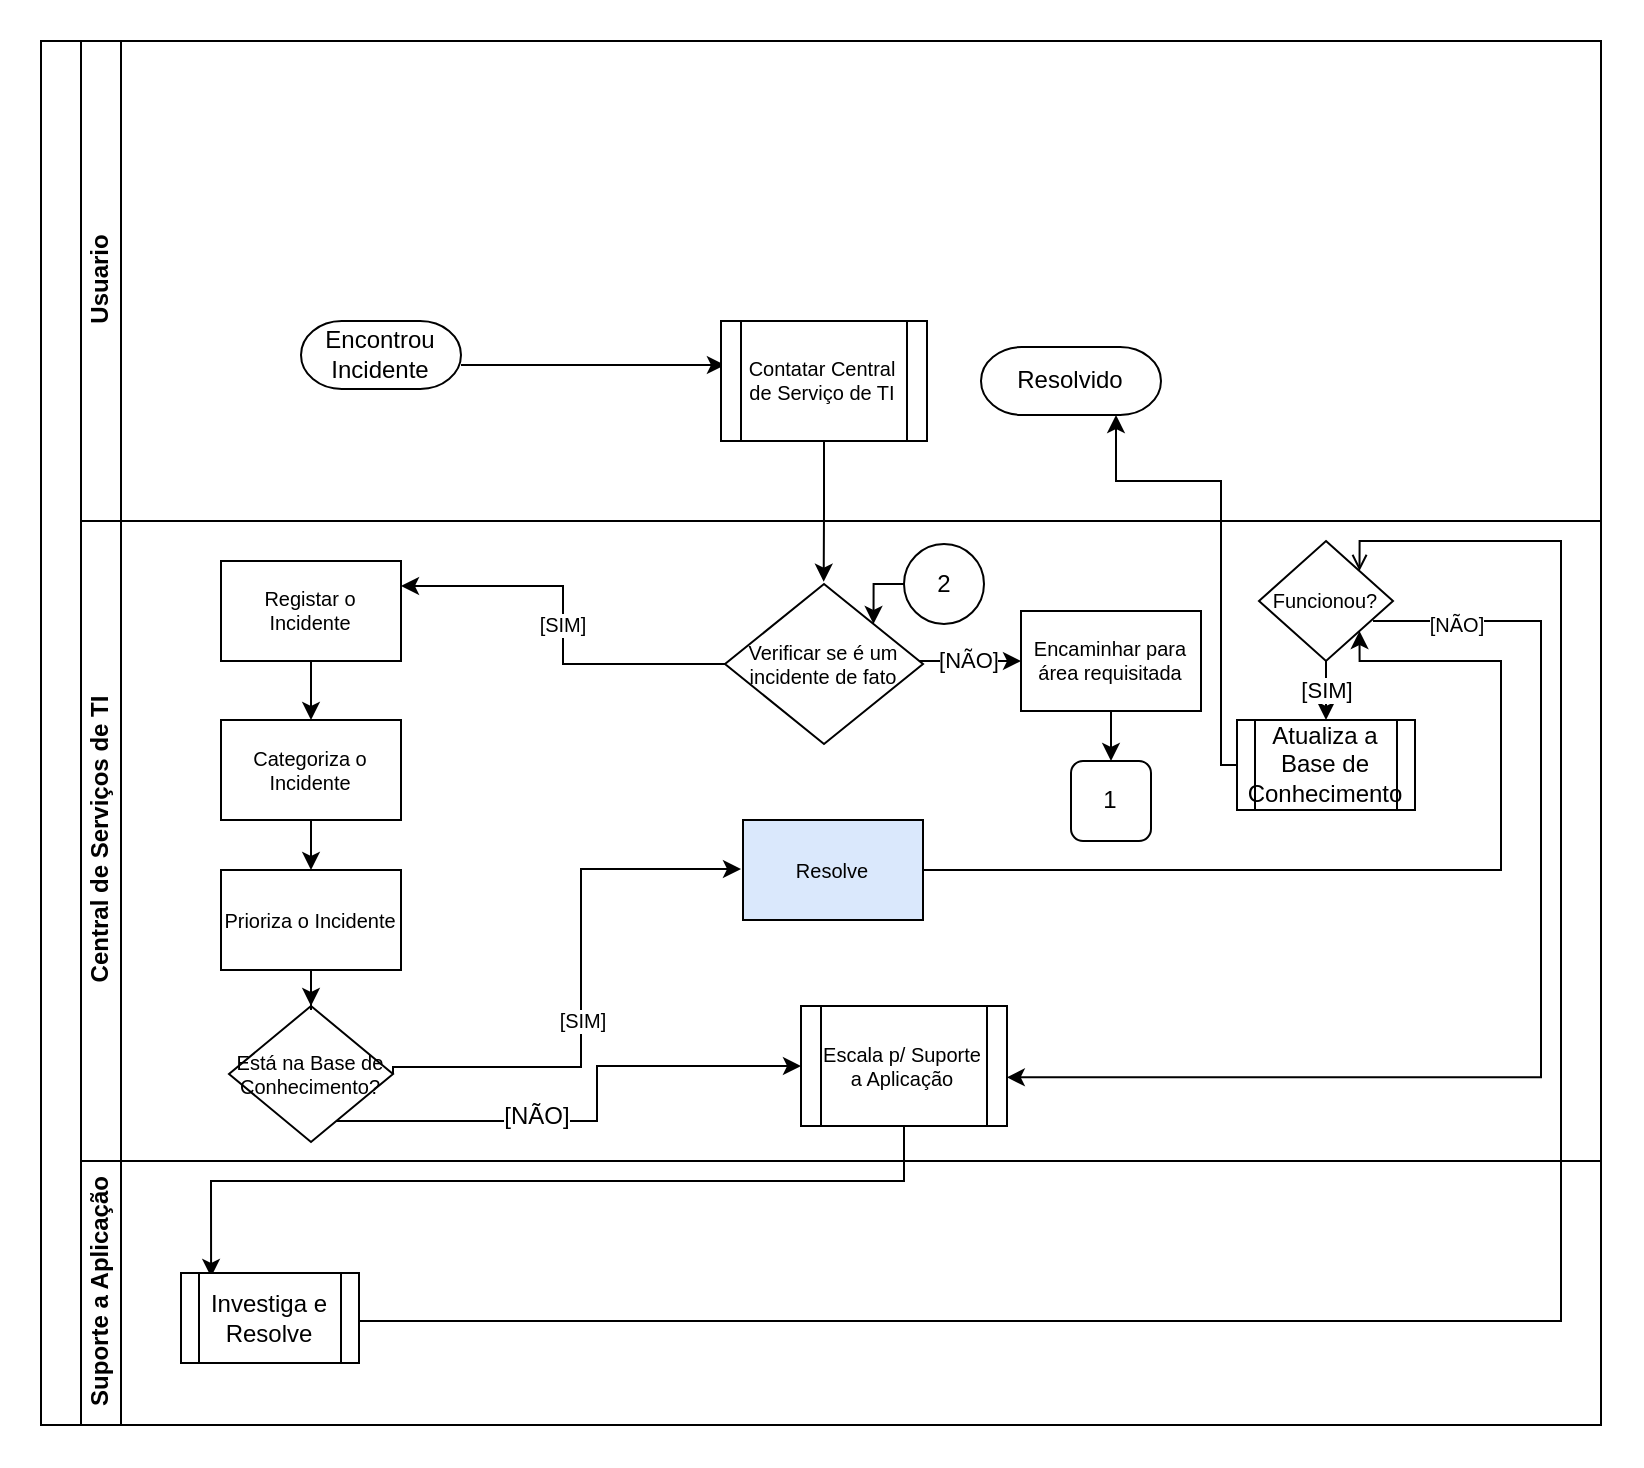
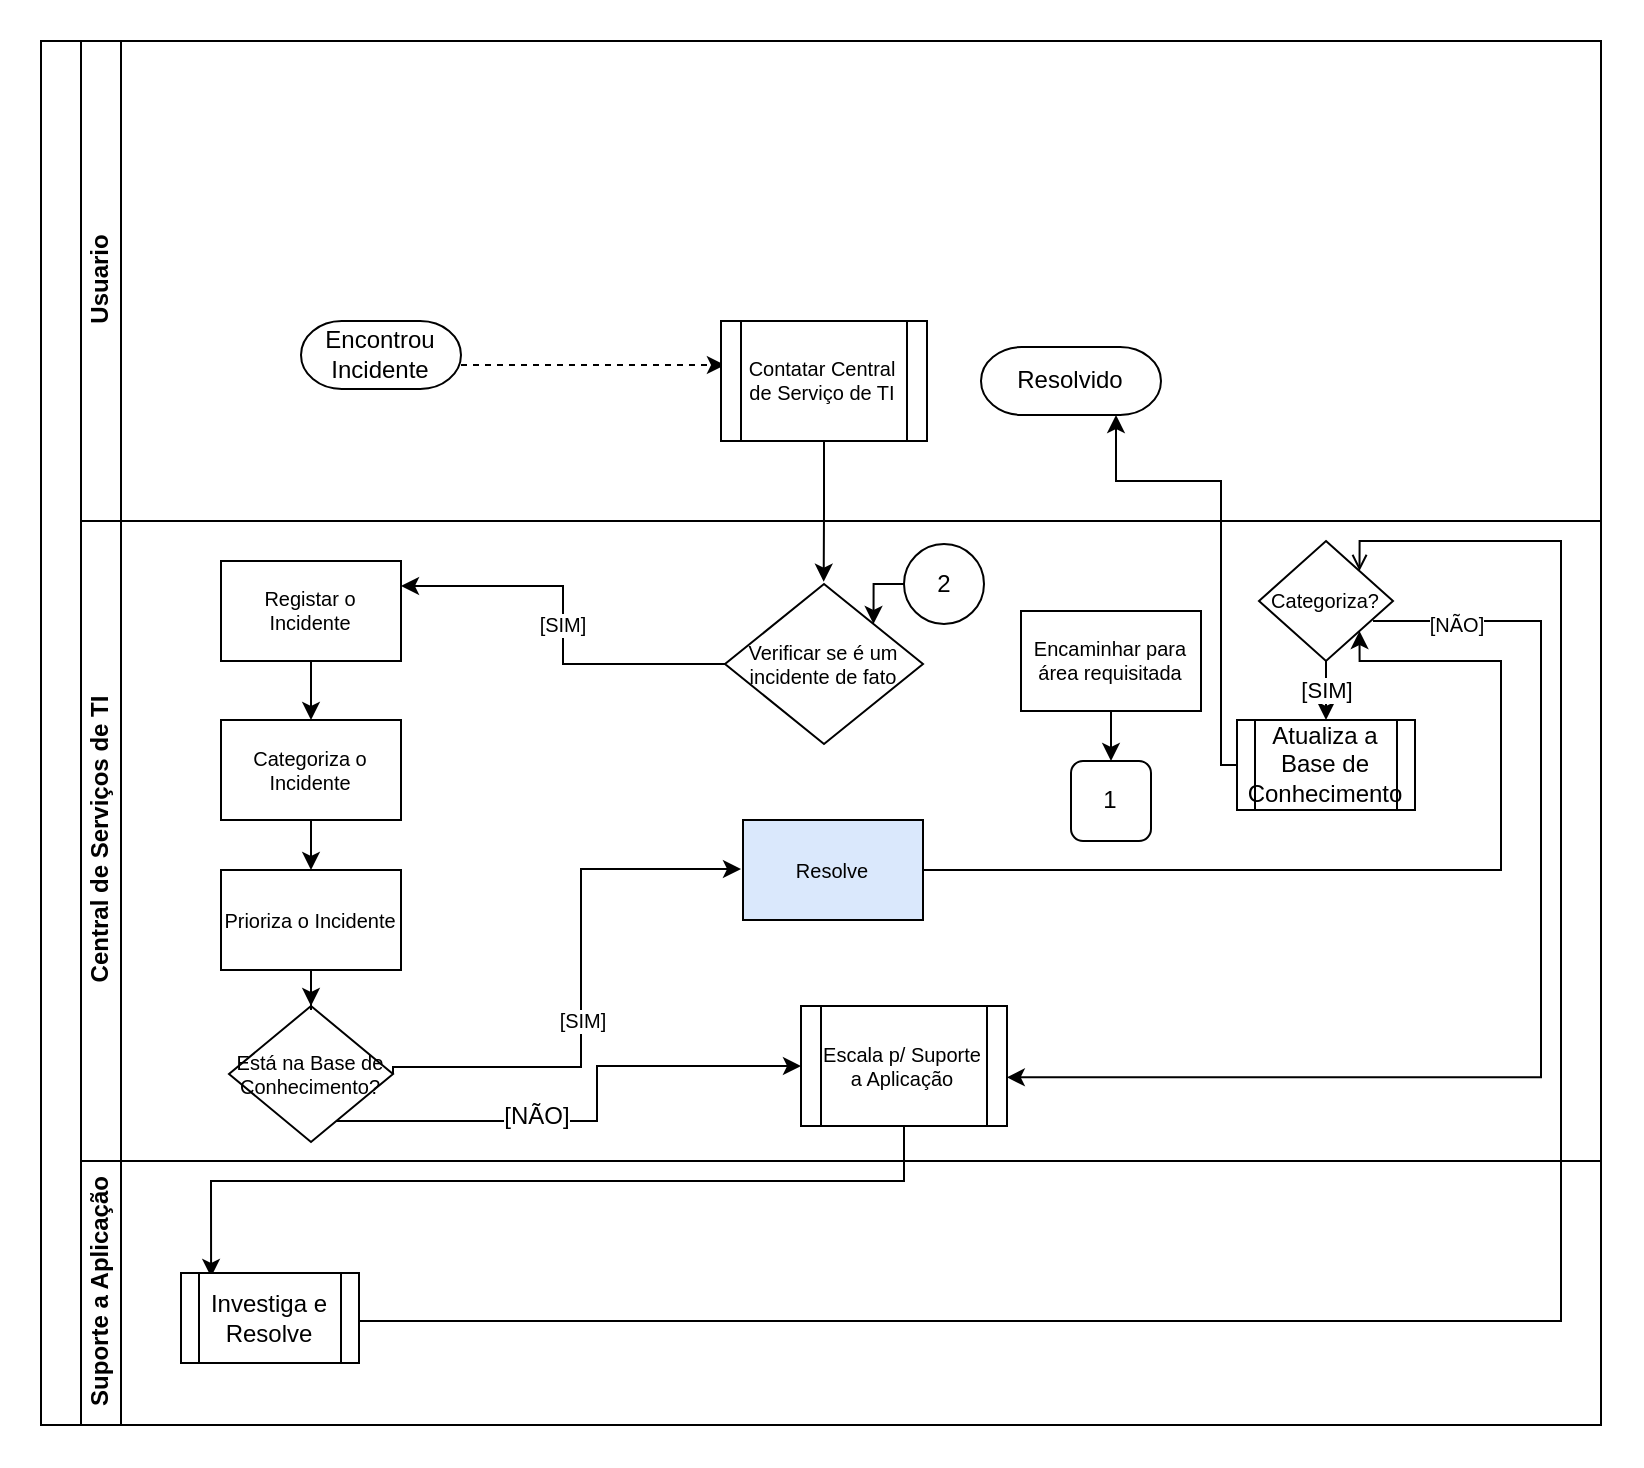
(588, 365) -> (588, 365)
(1326, 601) -> (1326, 601)
(964, 661) -> none
